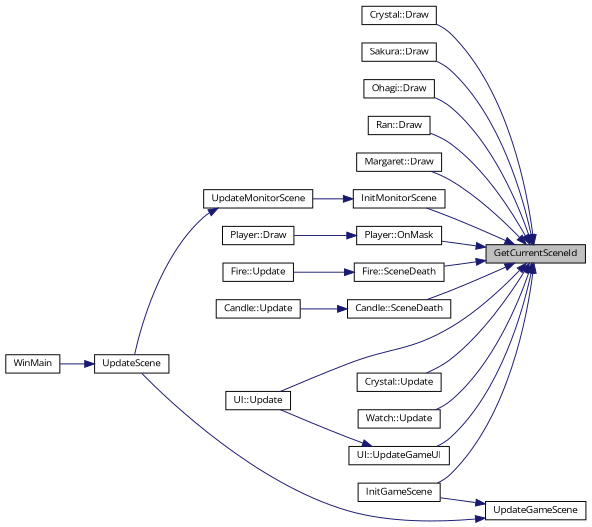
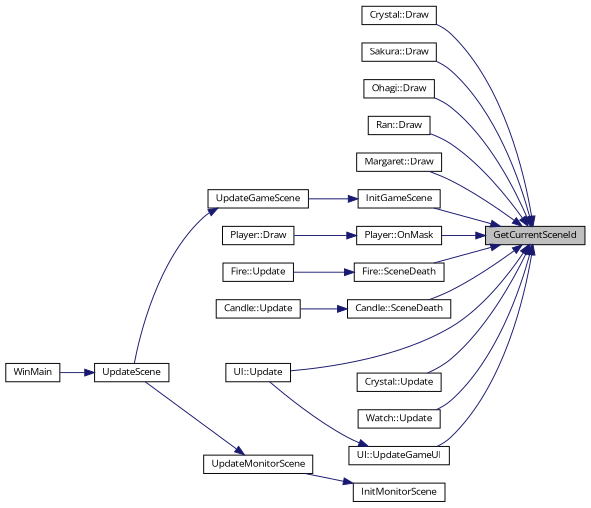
(466, 224) -> none
(458, 500) -> (328, 199)
